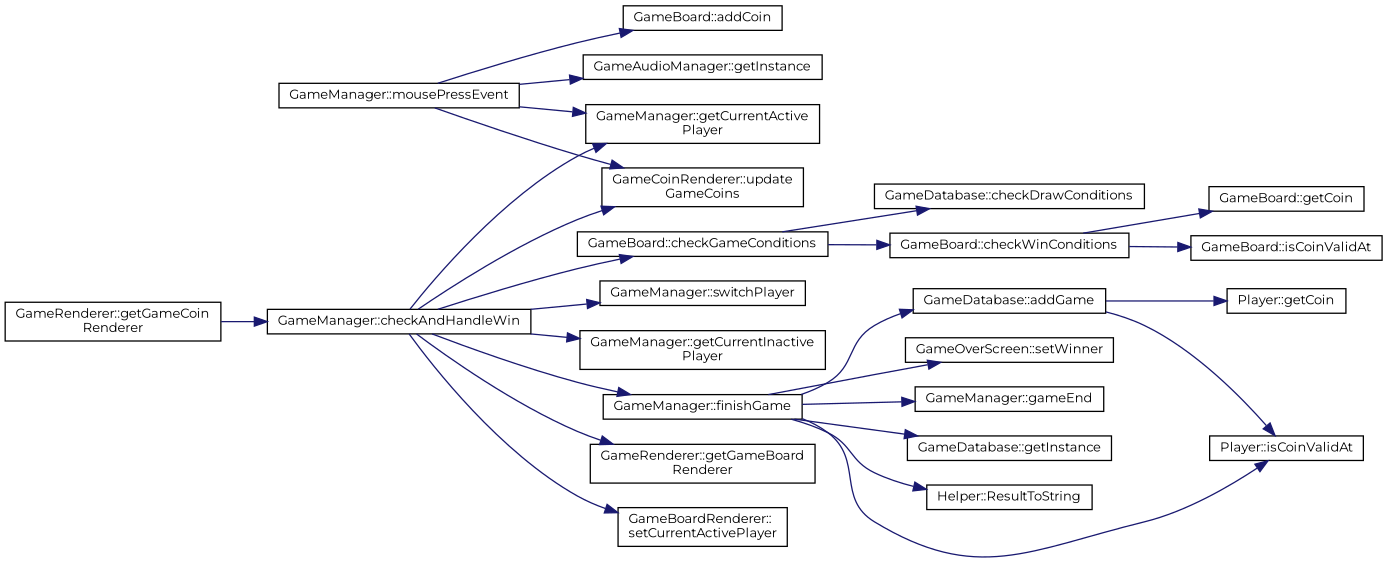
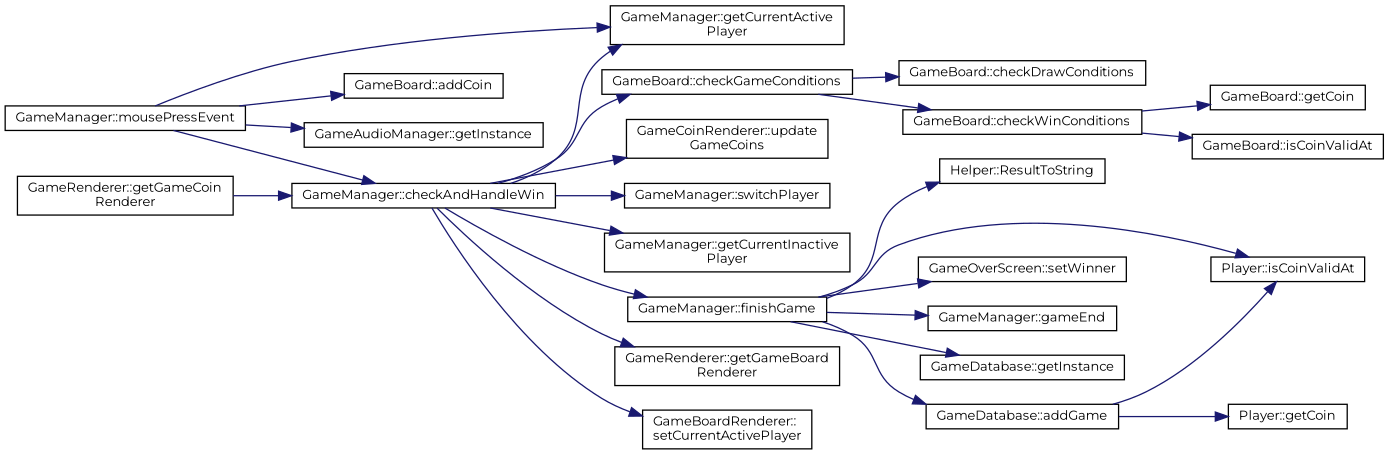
(522, 138) -> (268, 155)
(1009, 196) -> (1022, 73)
